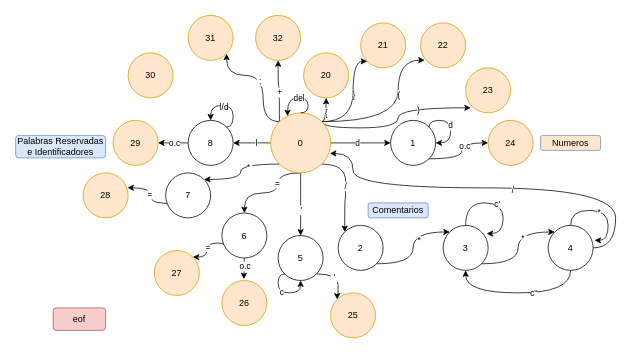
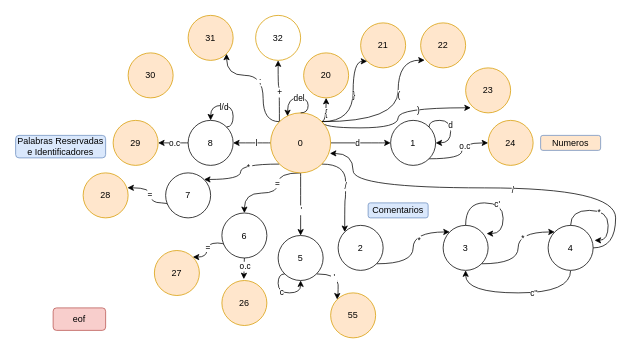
(278, 38) -> (278, 38)
(353, 315) -> (353, 315)
